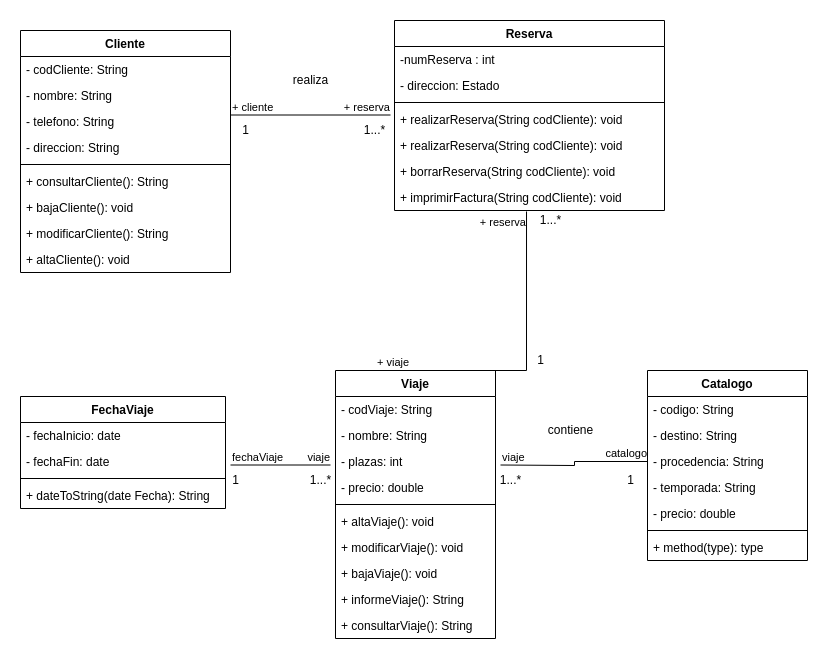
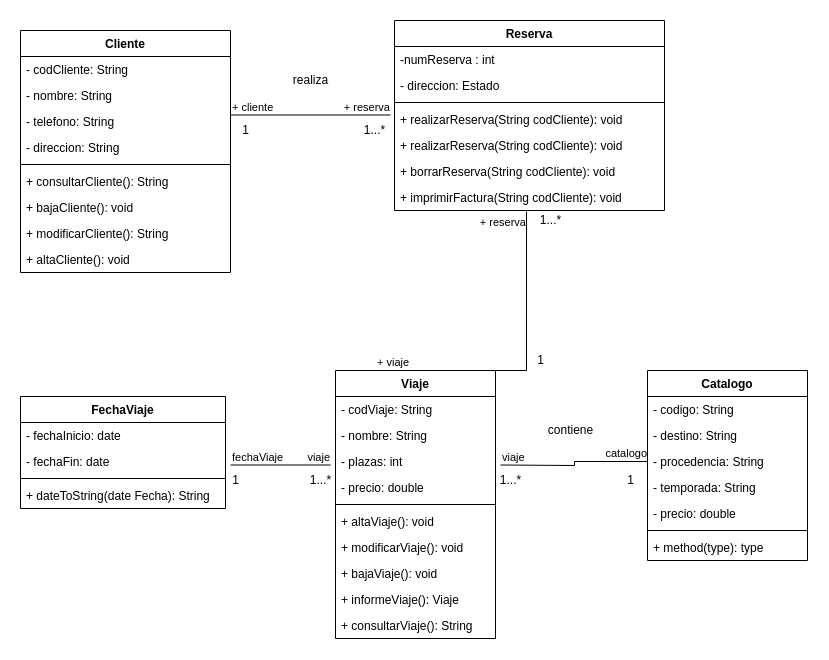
(412, 600) -> (409, 600)
